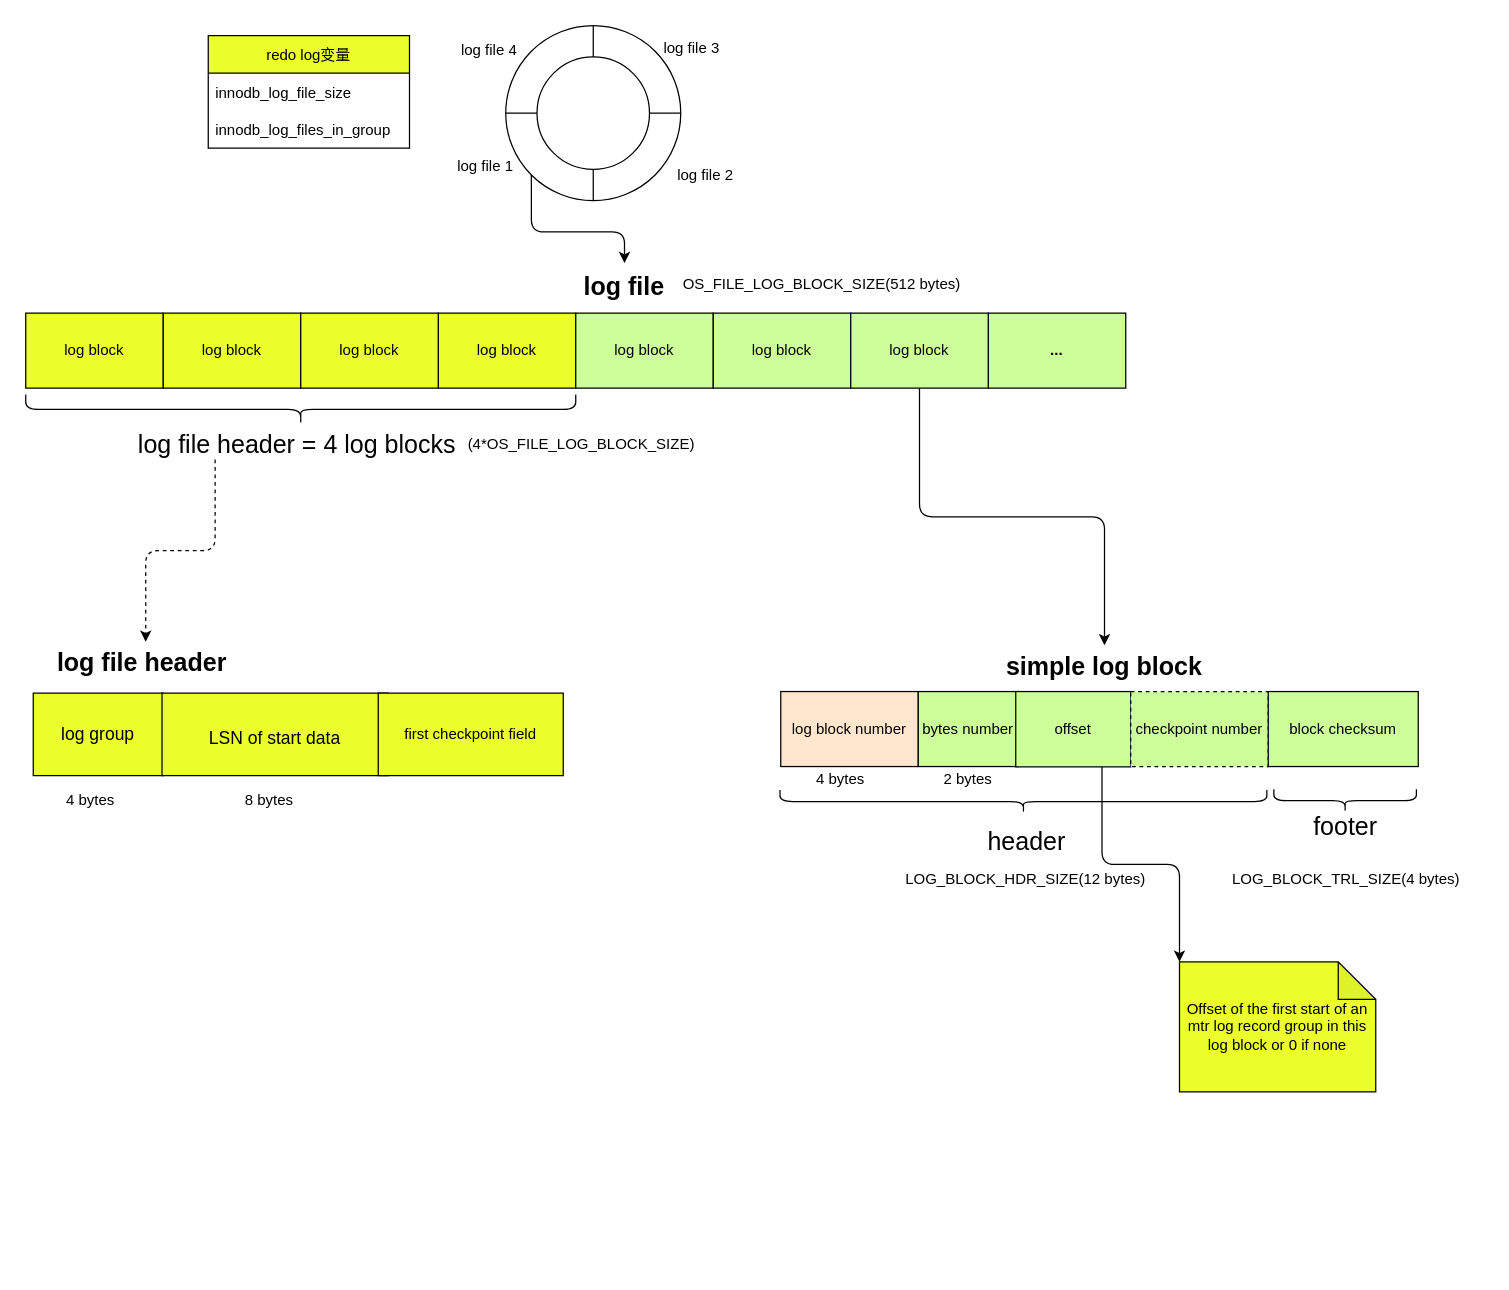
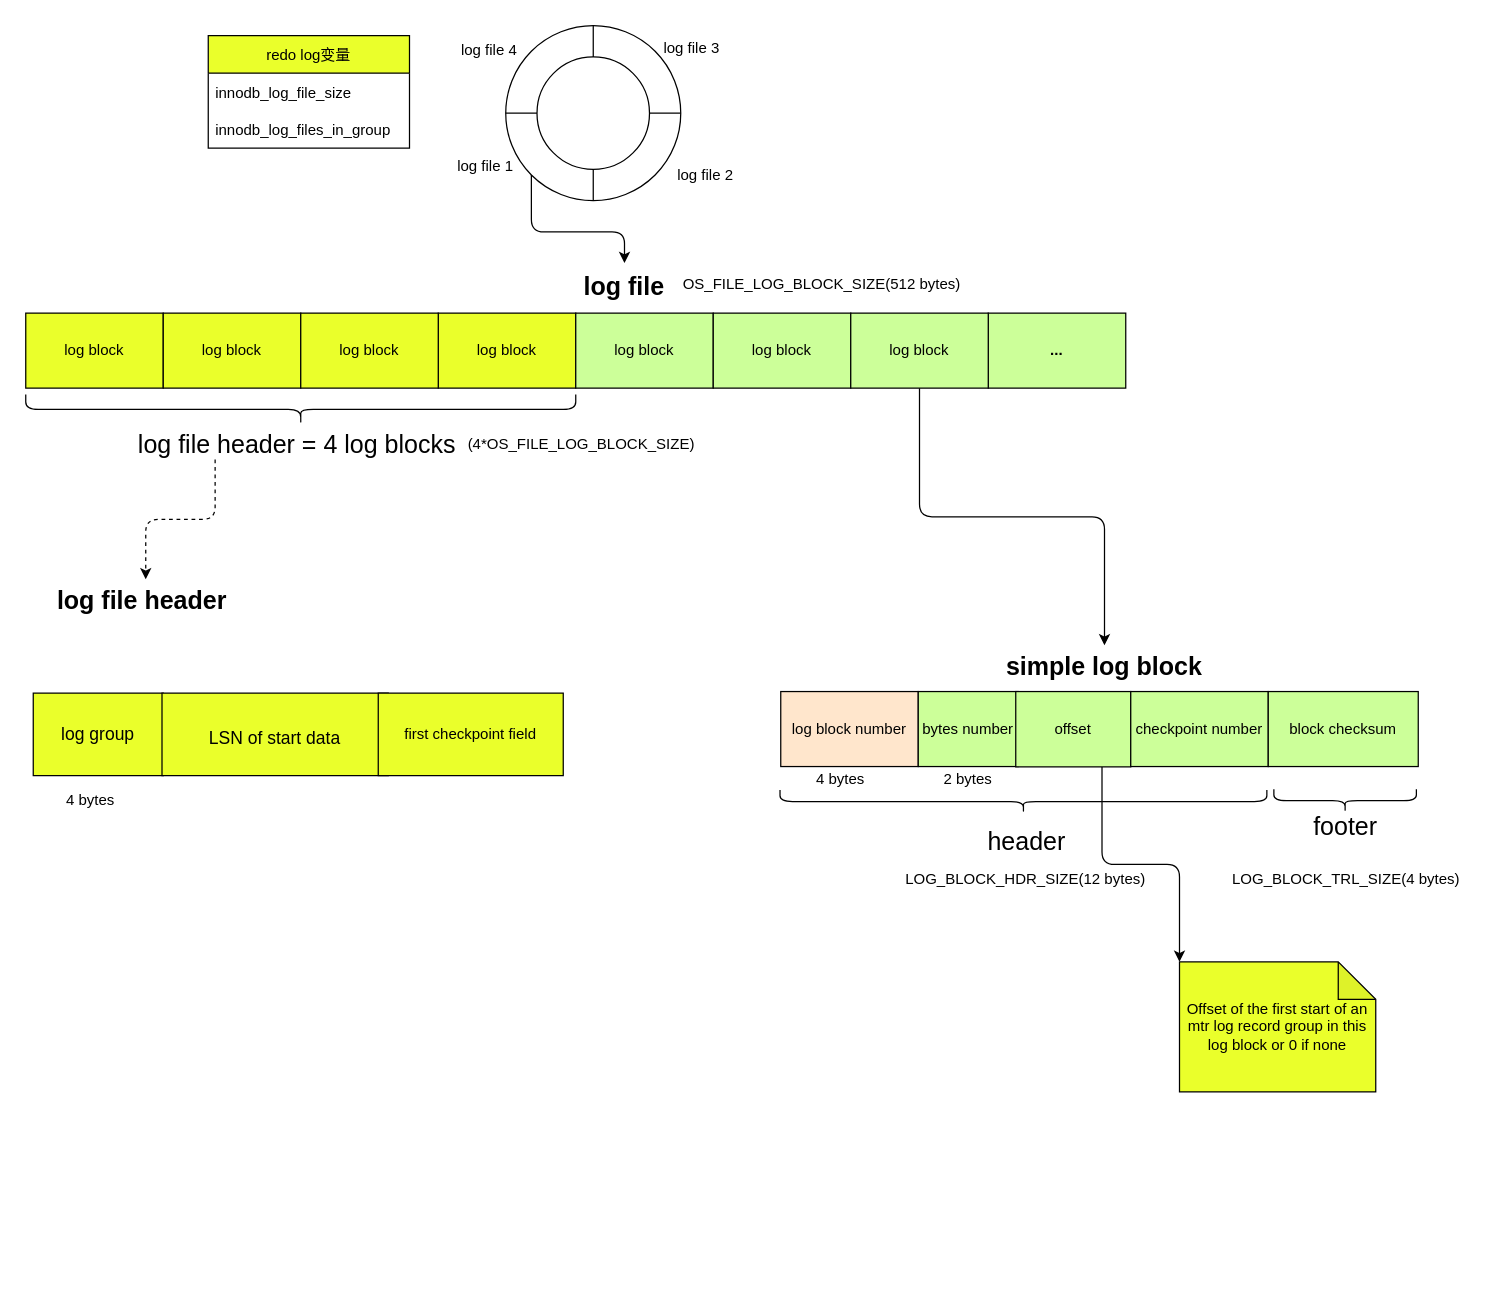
(146, 662) -> (146, 599)
(1199, 729) -> (1199, 729)
(269, 801) -> none
